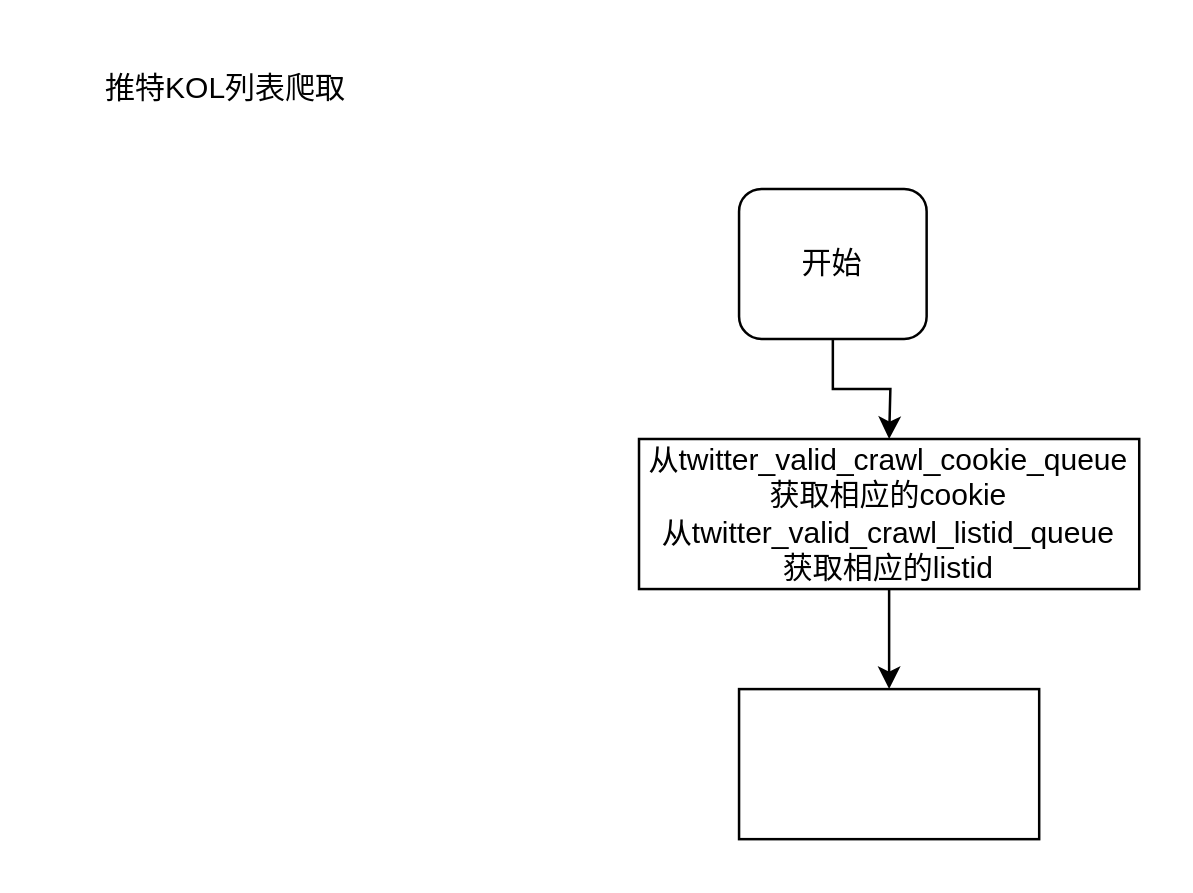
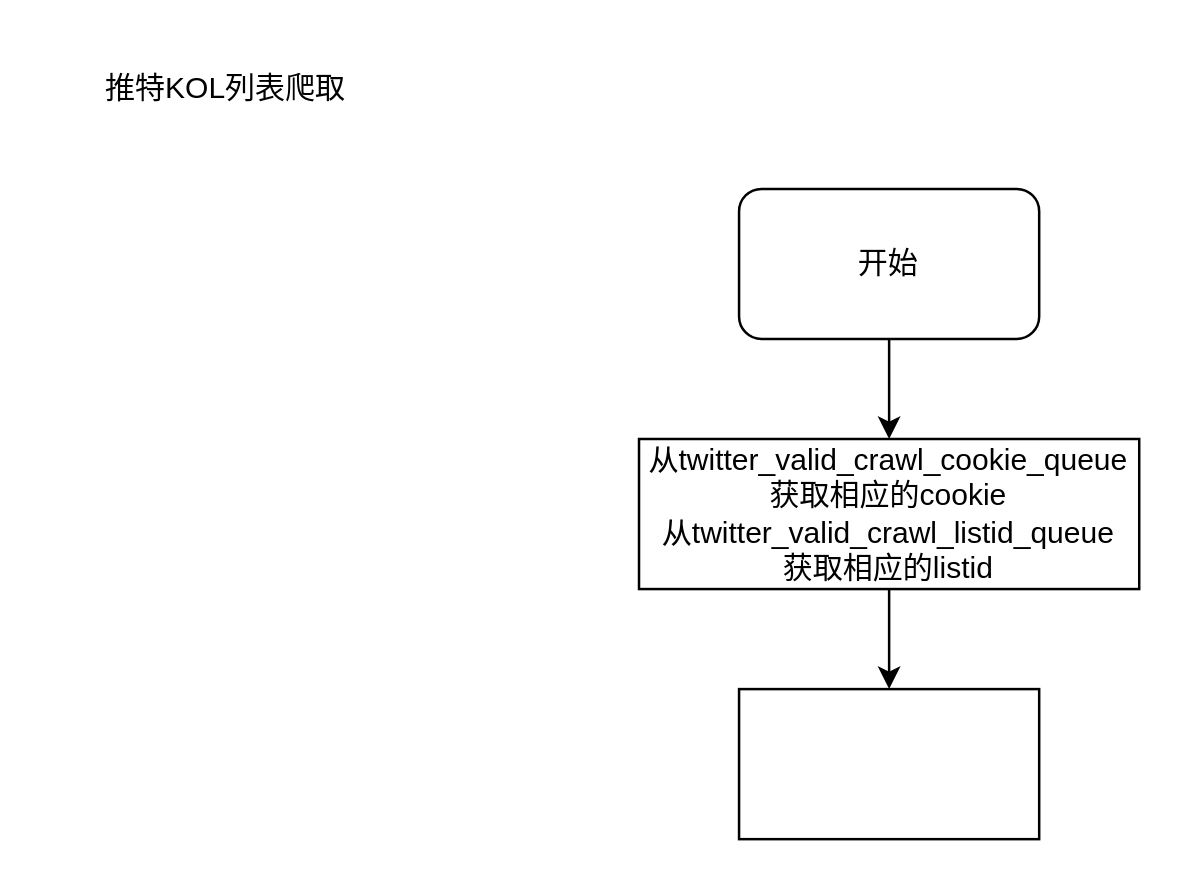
(833, 264) -> (889, 264)
